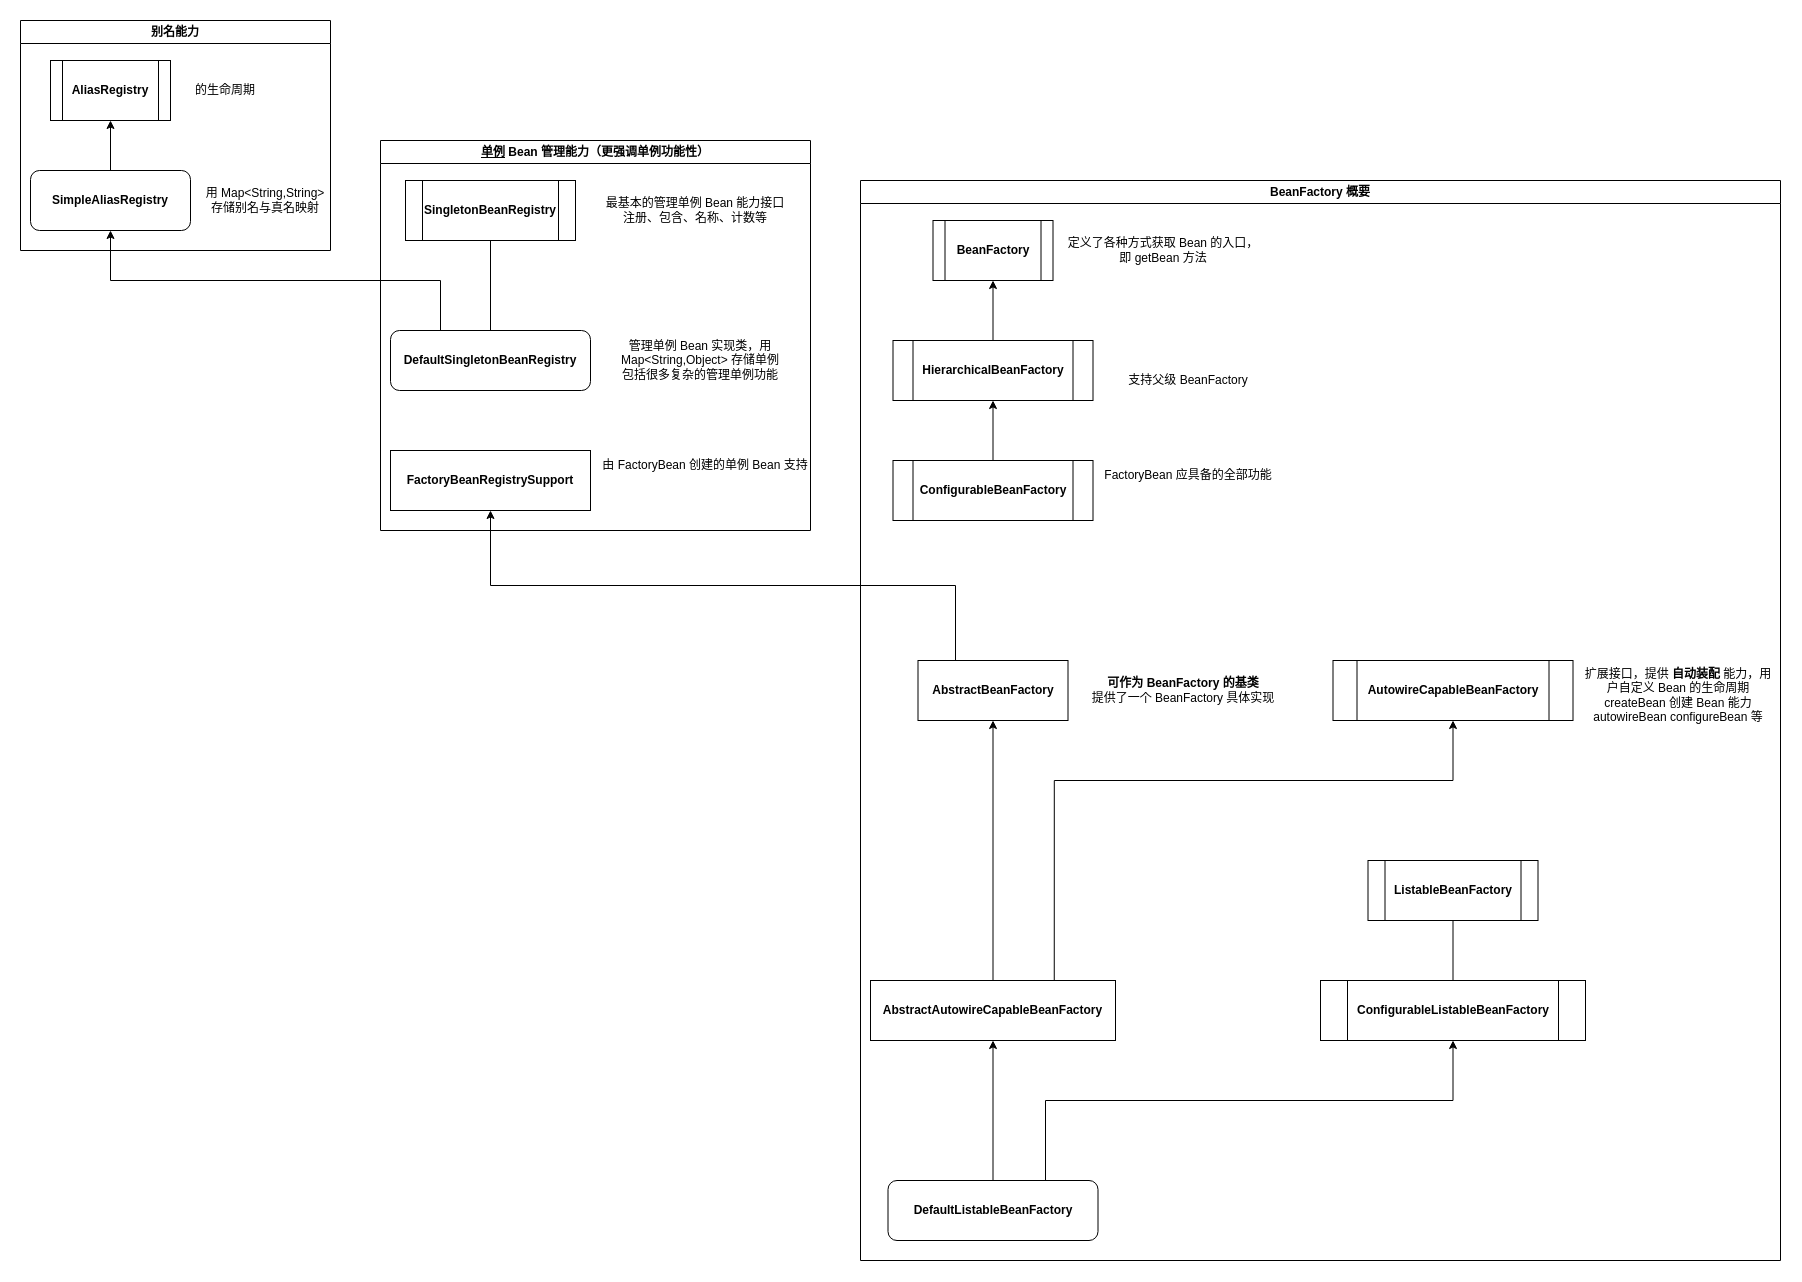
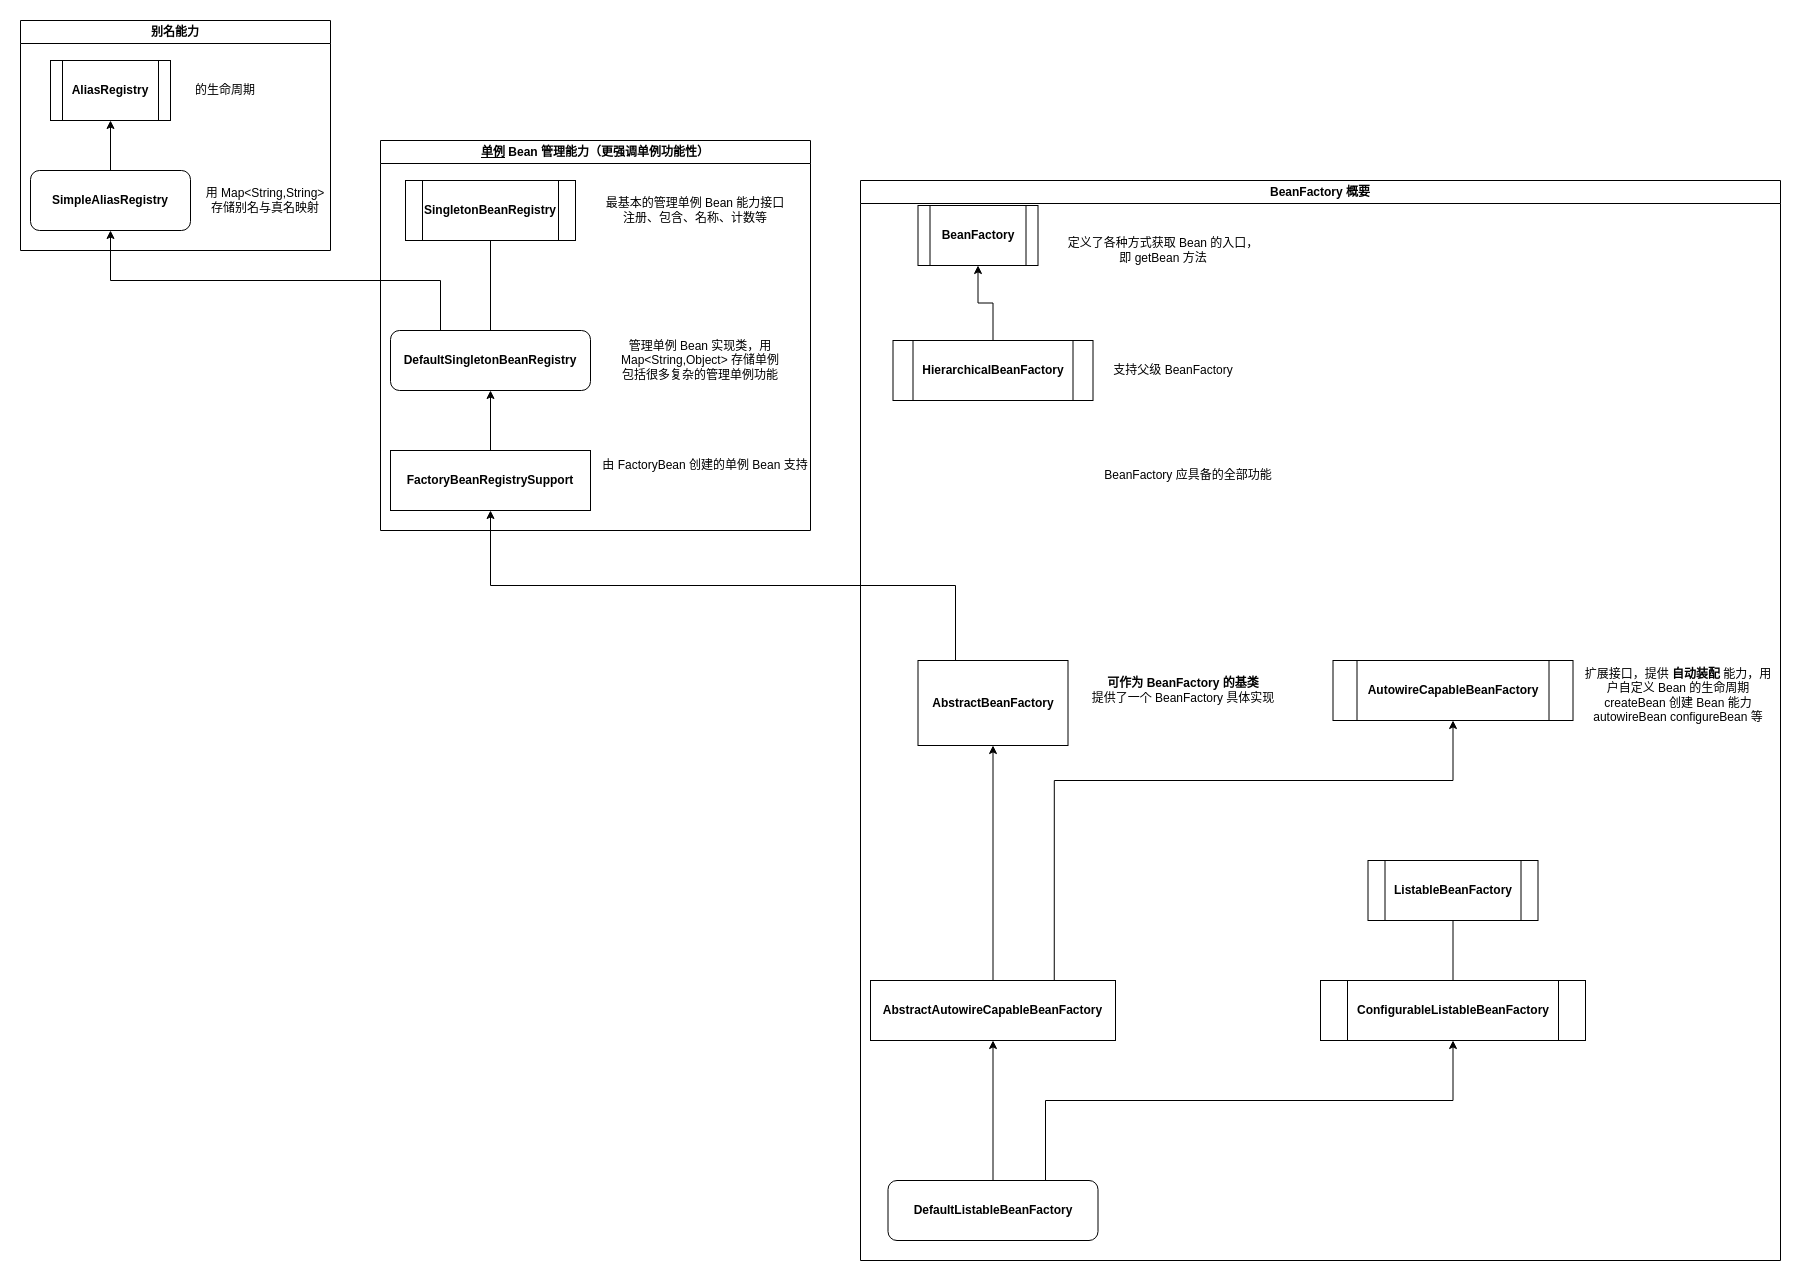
(993, 251) -> (978, 236)
(1188, 381) -> (1173, 371)
none -> (491, 424)
(993, 434) -> none
(1189, 476) -> (1189, 476)
(993, 491) -> none
(993, 691) -> (993, 703)
